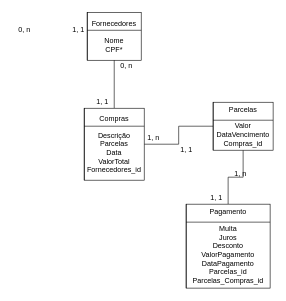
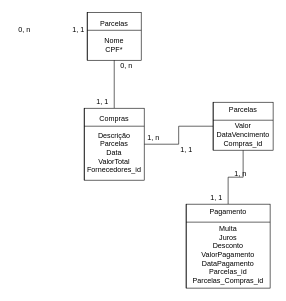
(114, 36) -> (114, 36)
